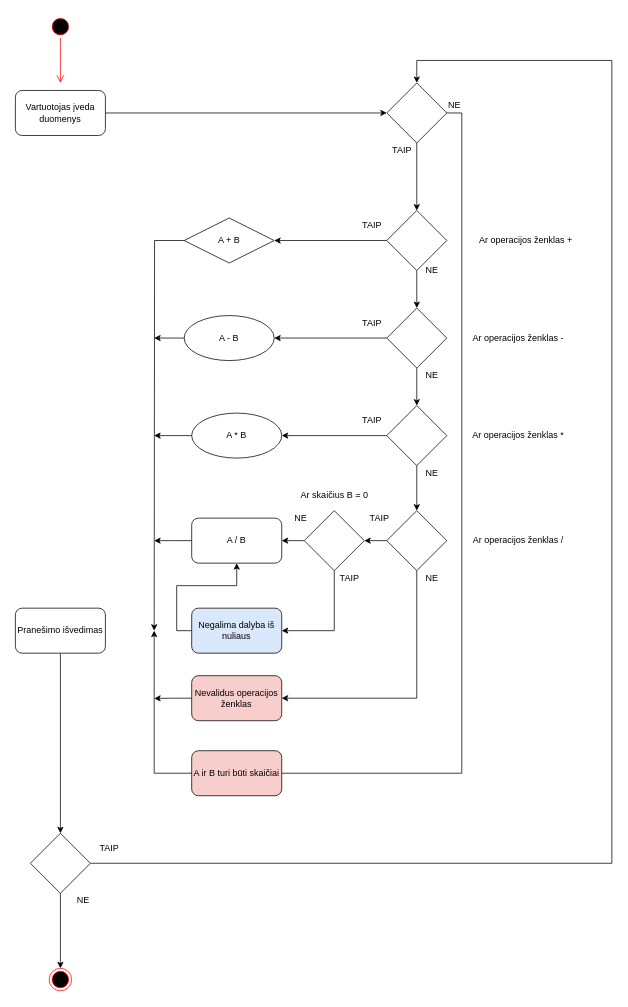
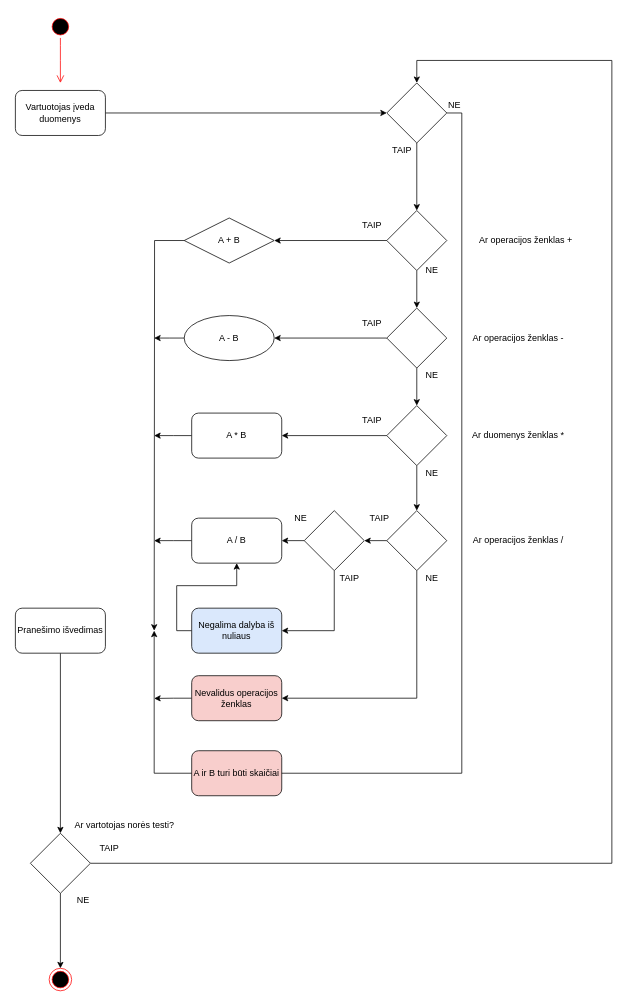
(237, 435) -> (237, 435)
(518, 435) -> (518, 435)
(334, 495) -> none
none -> (124, 825)
